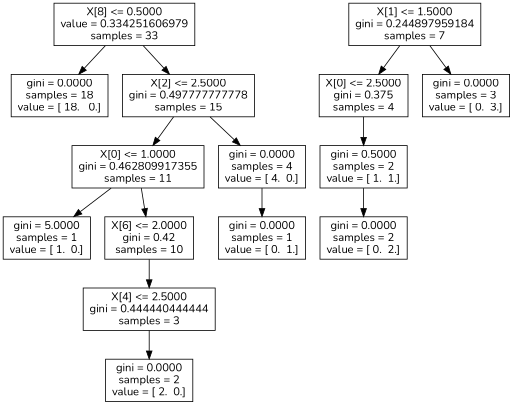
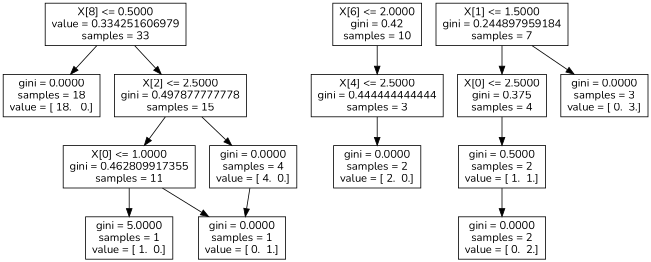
(188, 96) -> (180, 96)
(143, 198) -> (182, 200)
(149, 309) -> (377, 96)
